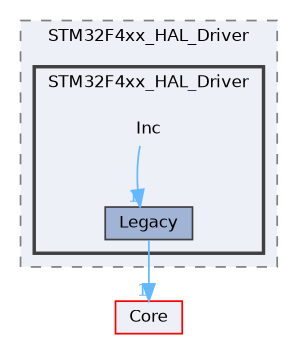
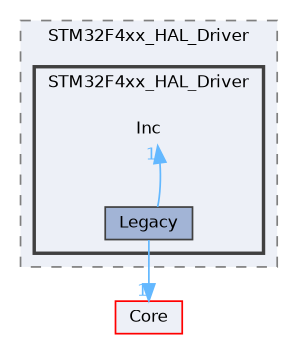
(138, 168) -> (160, 185)
